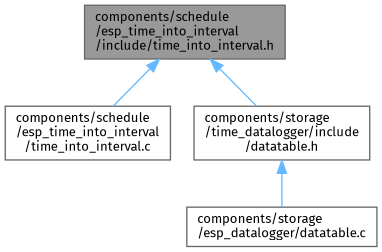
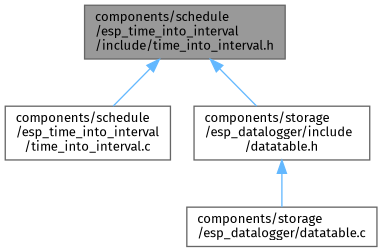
(282, 133) -> (282, 133)
